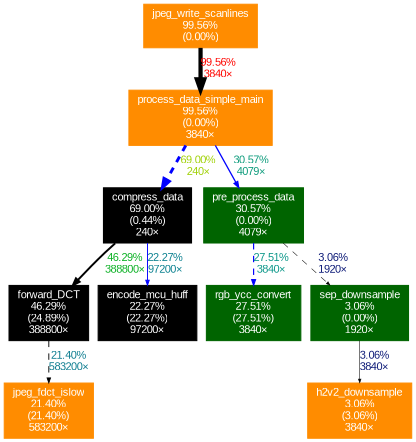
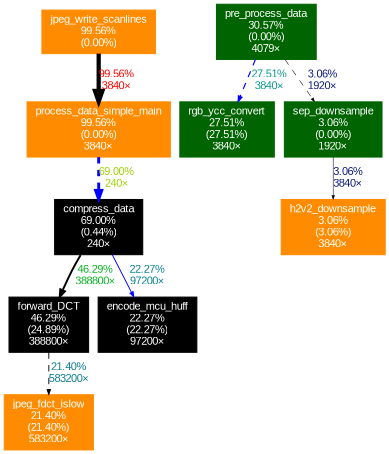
(226, 164) -> none
